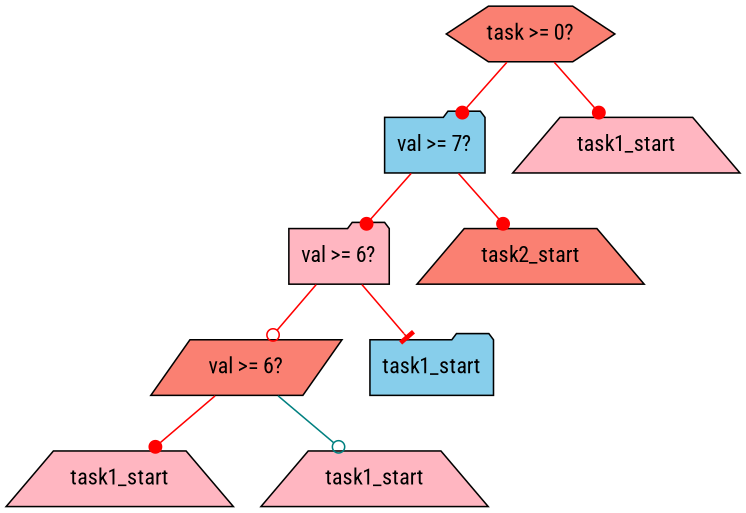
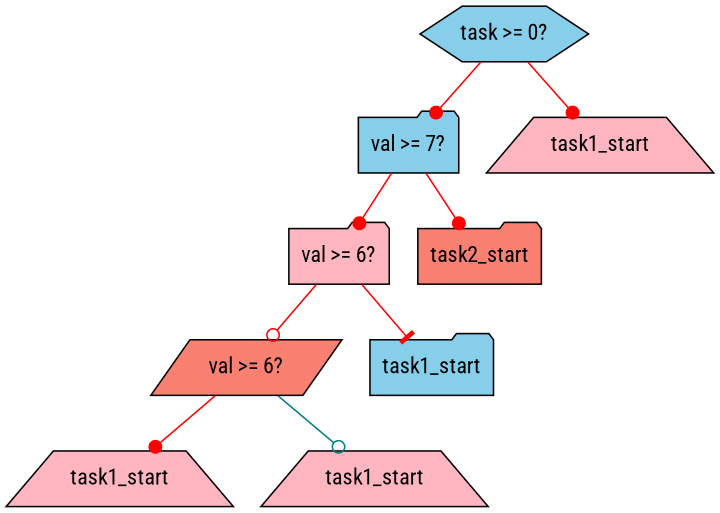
(531, 34) -> (504, 34)
(531, 256) -> (480, 256)
